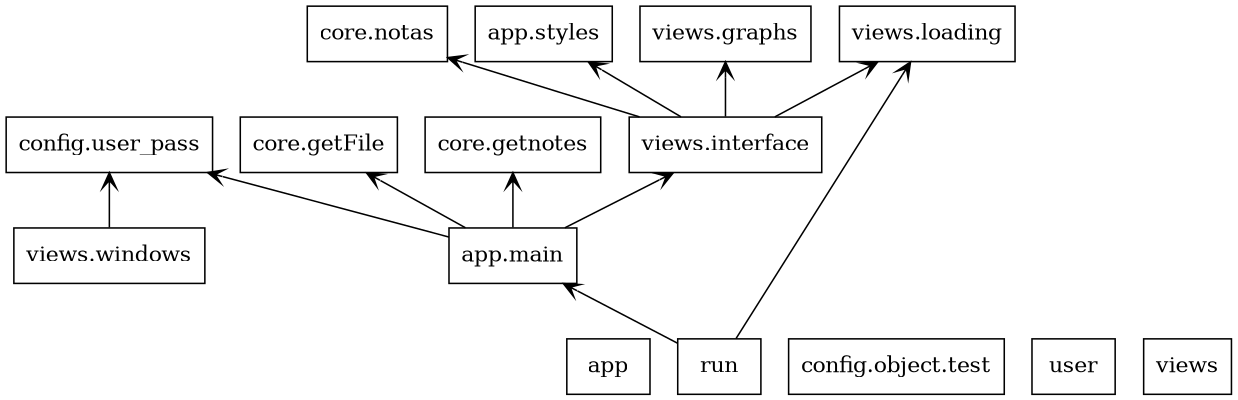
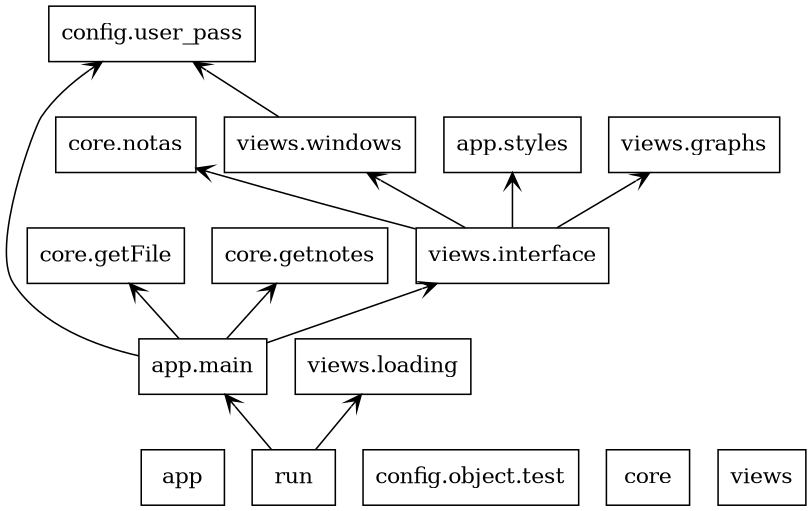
(819, 93) -> (423, 204)
(1074, 367) -> (648, 477)
